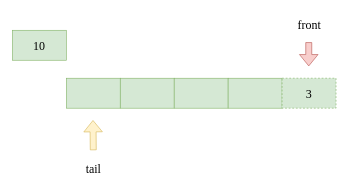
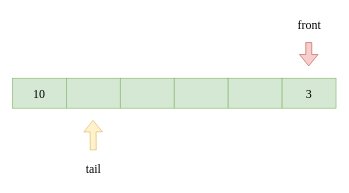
(39, 45) -> (39, 93)
(309, 93) -> (309, 93)
